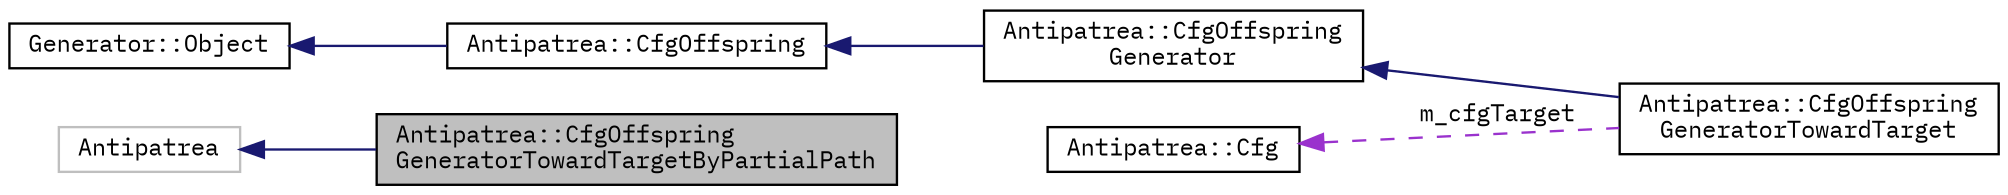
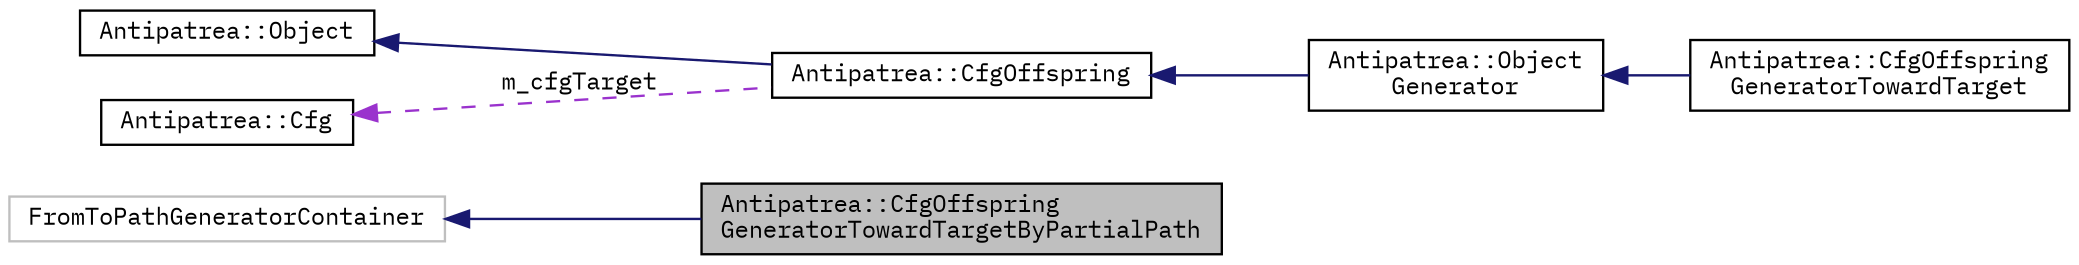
(149, 46) -> (227, 33)
(1174, 46) -> (1456, 75)
(1472, 135) -> (574, 100)
(149, 149) -> (227, 219)
